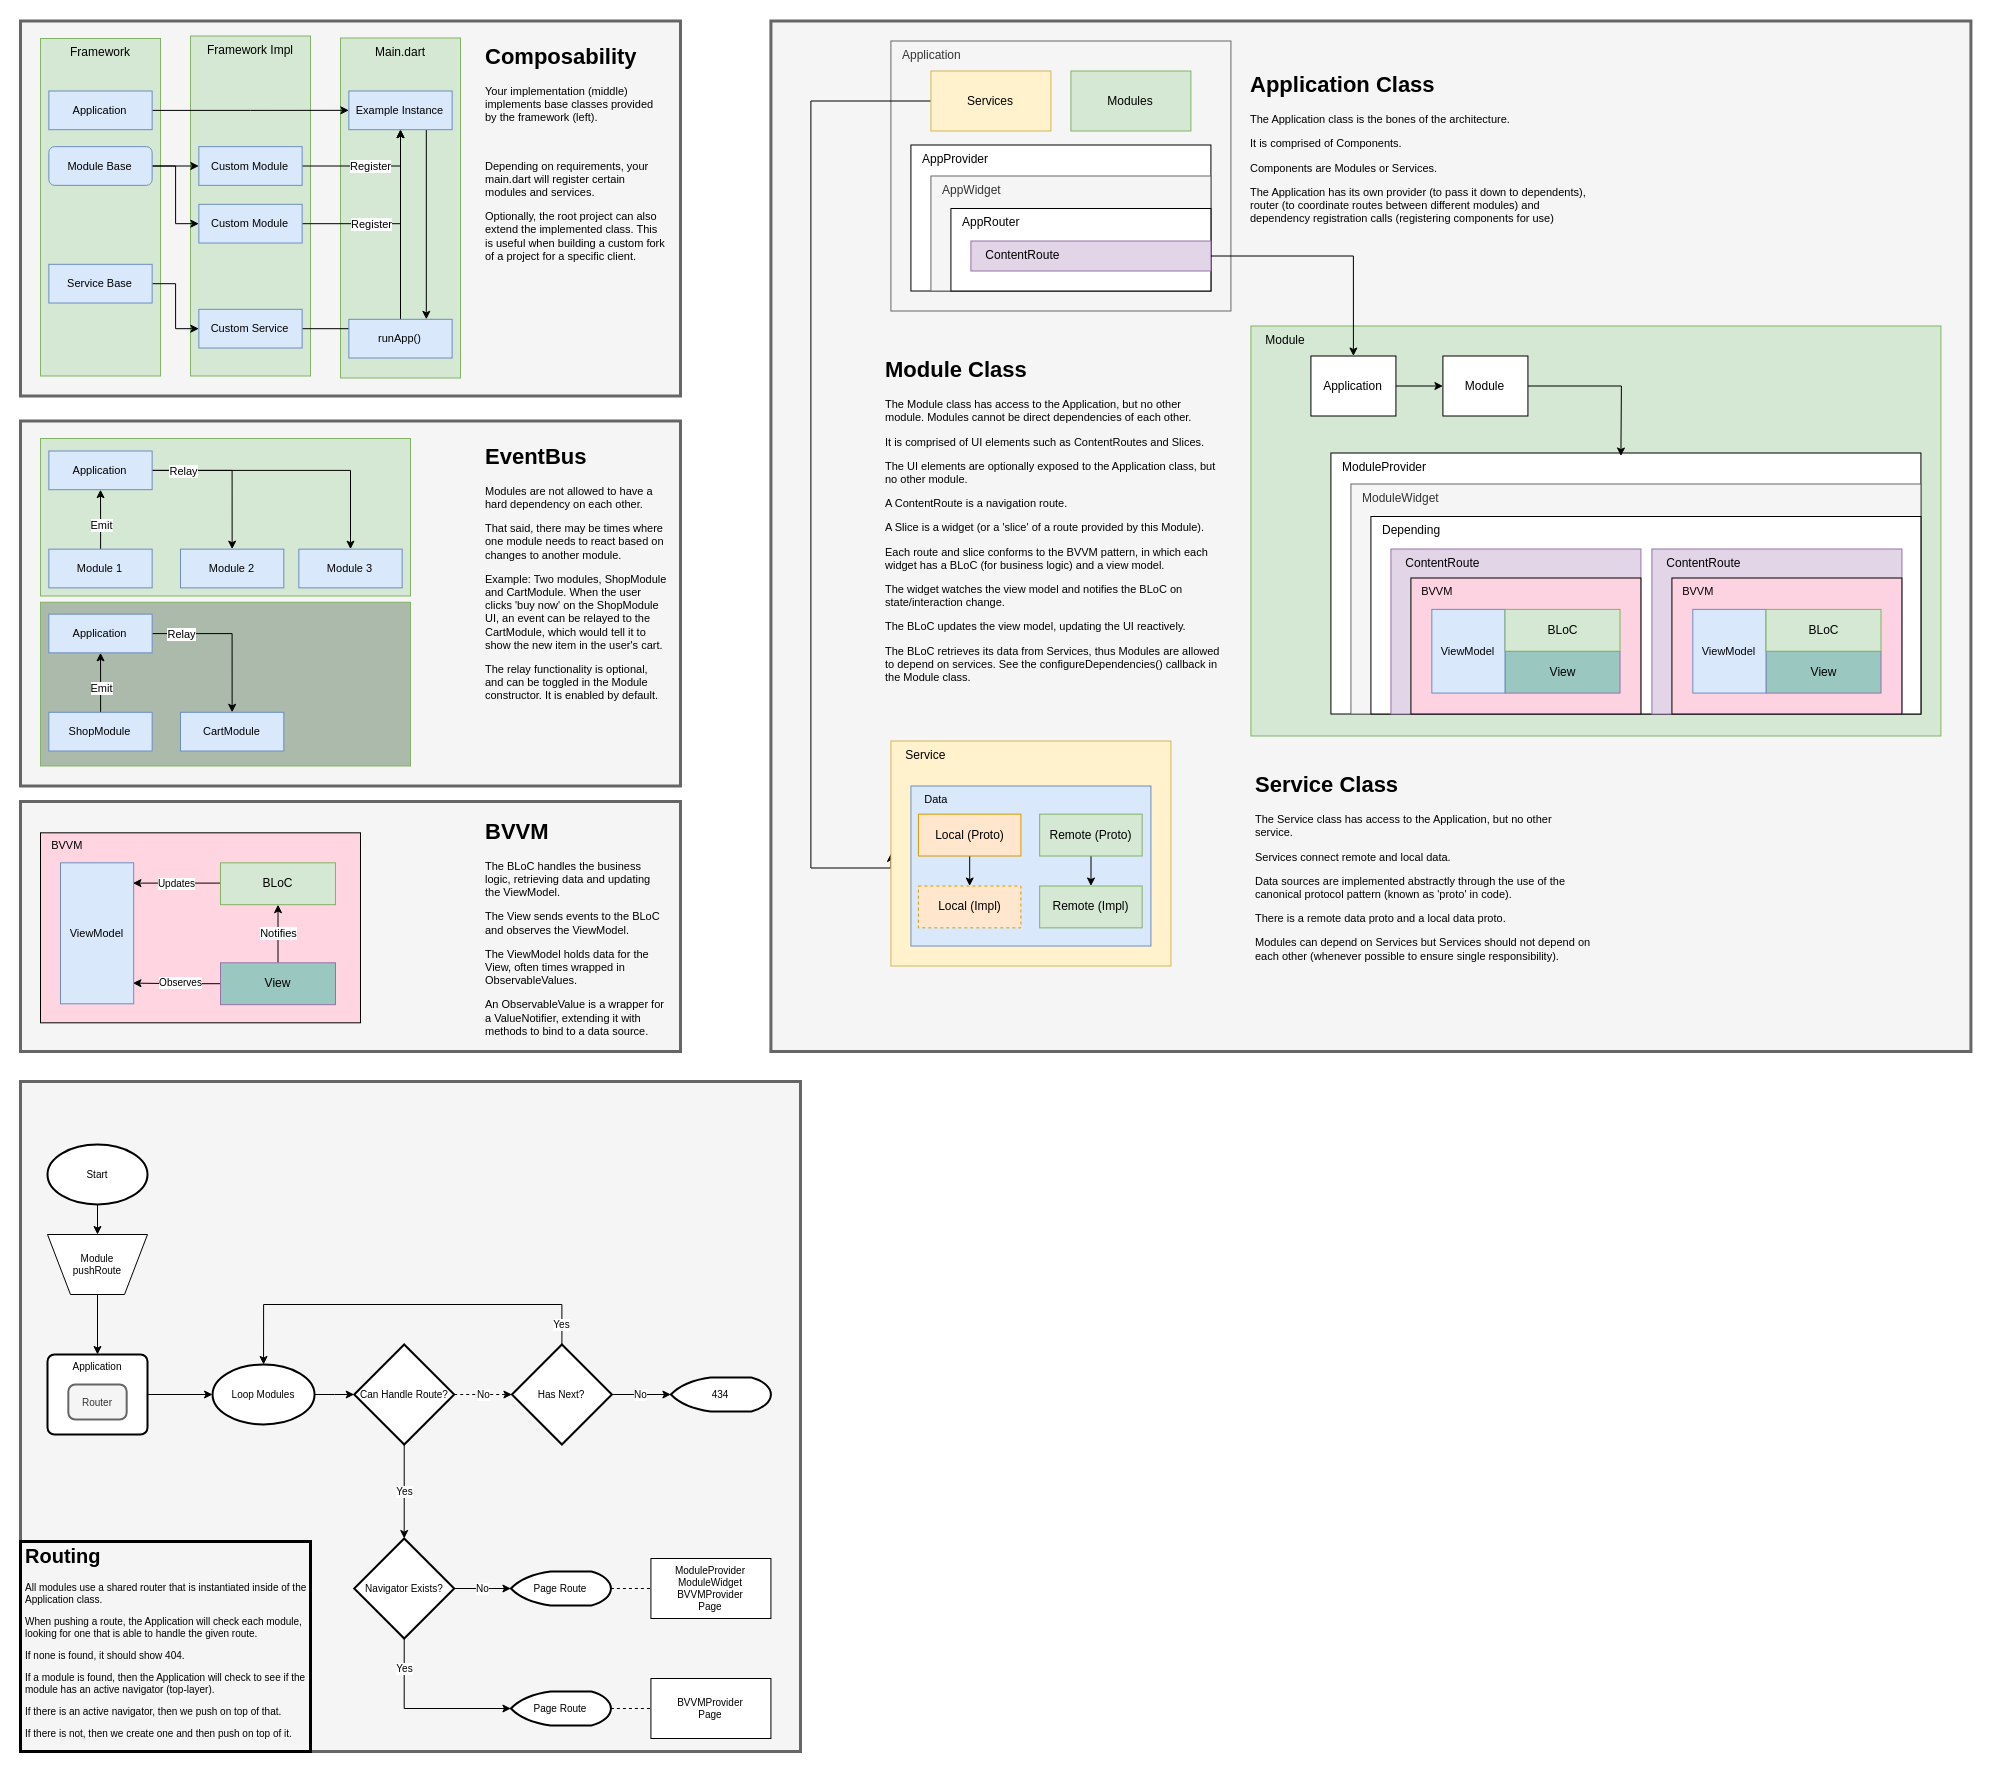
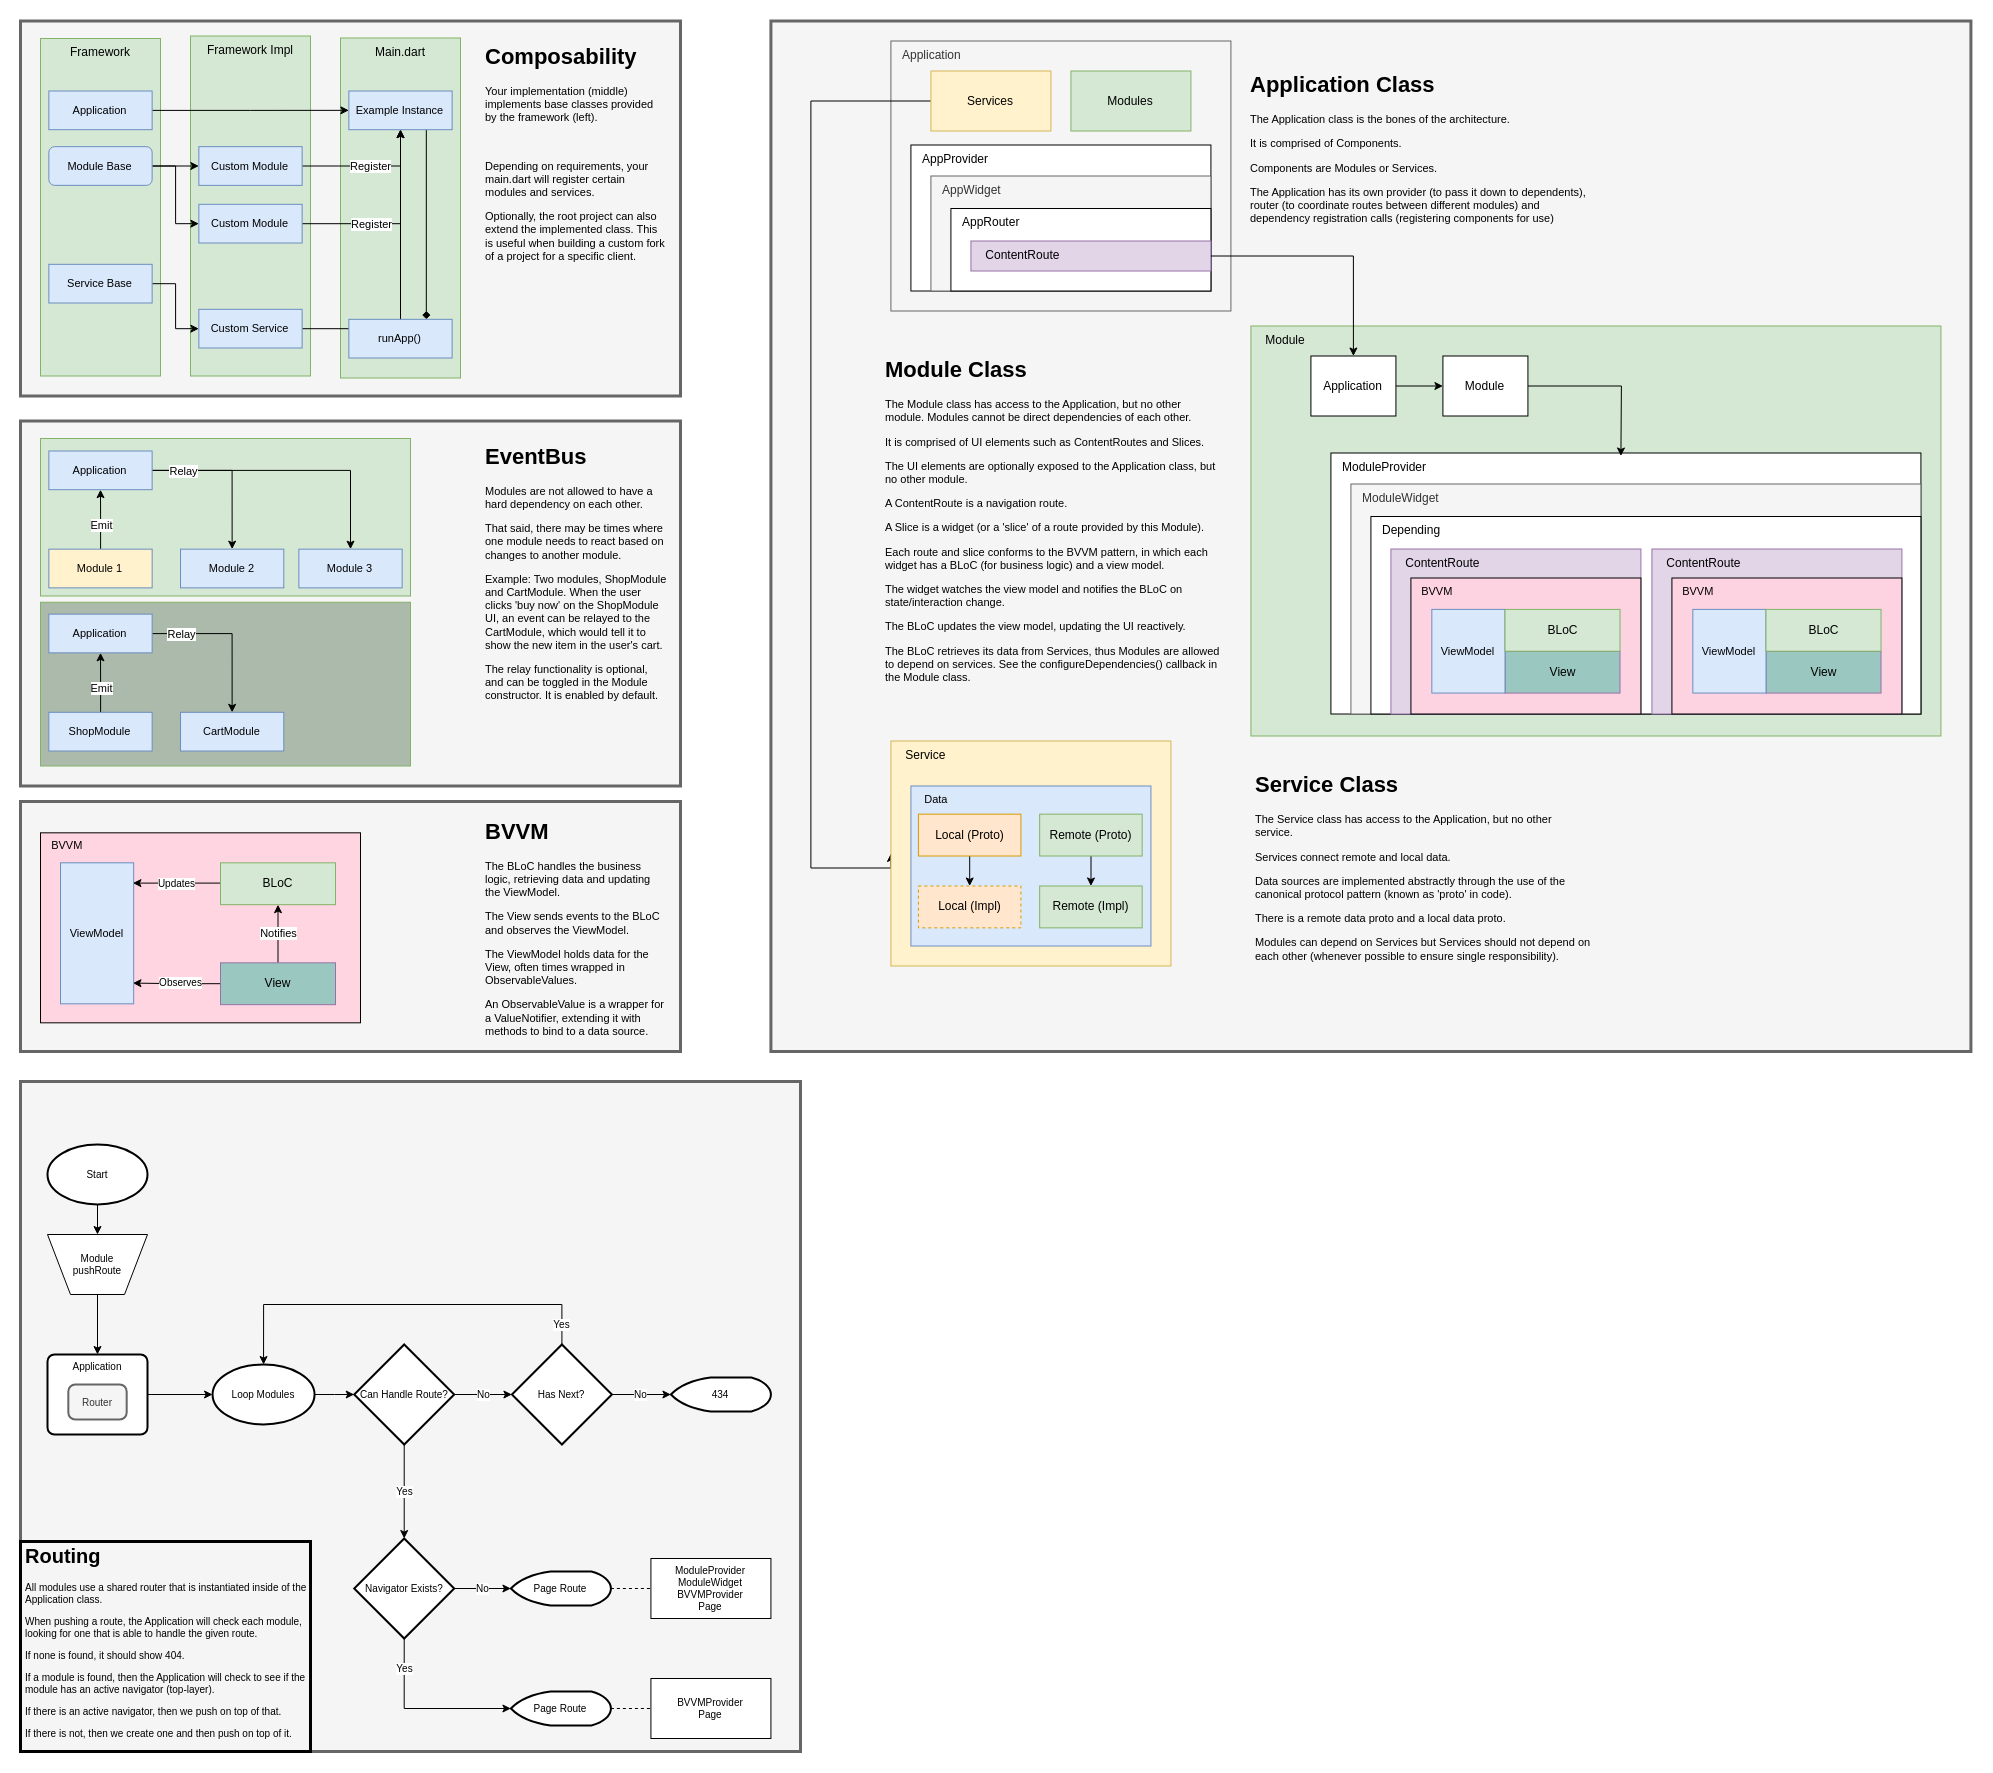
(426, 311) -> (426, 310)
(100, 569) -> (100, 569)
(466, 1395) -> (466, 1395)
